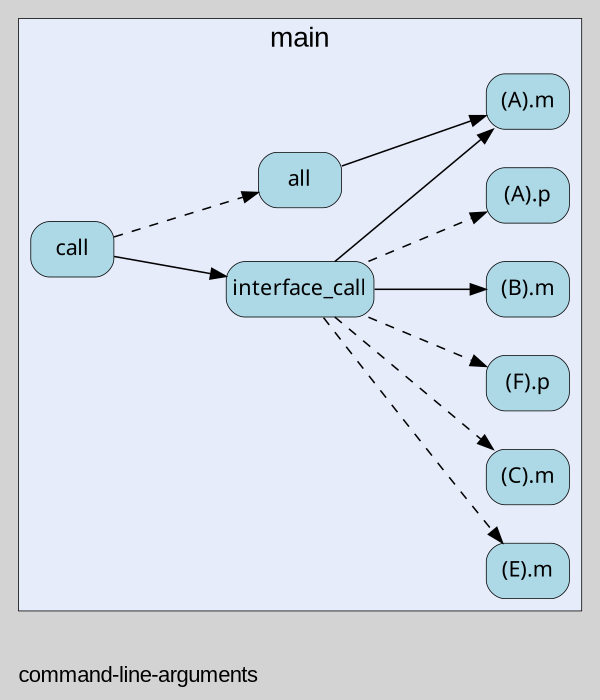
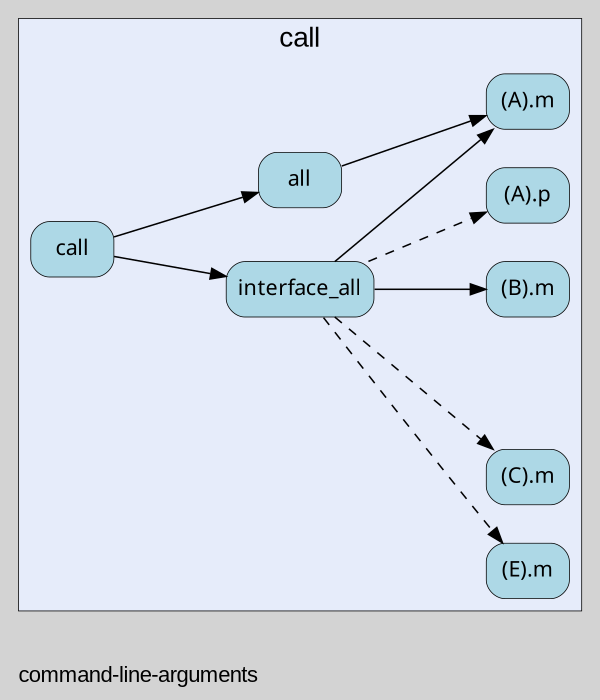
(300, 40) -> (300, 40)
(178, 217) -> (178, 217)
(300, 289) -> (300, 289)
(528, 383) -> none
